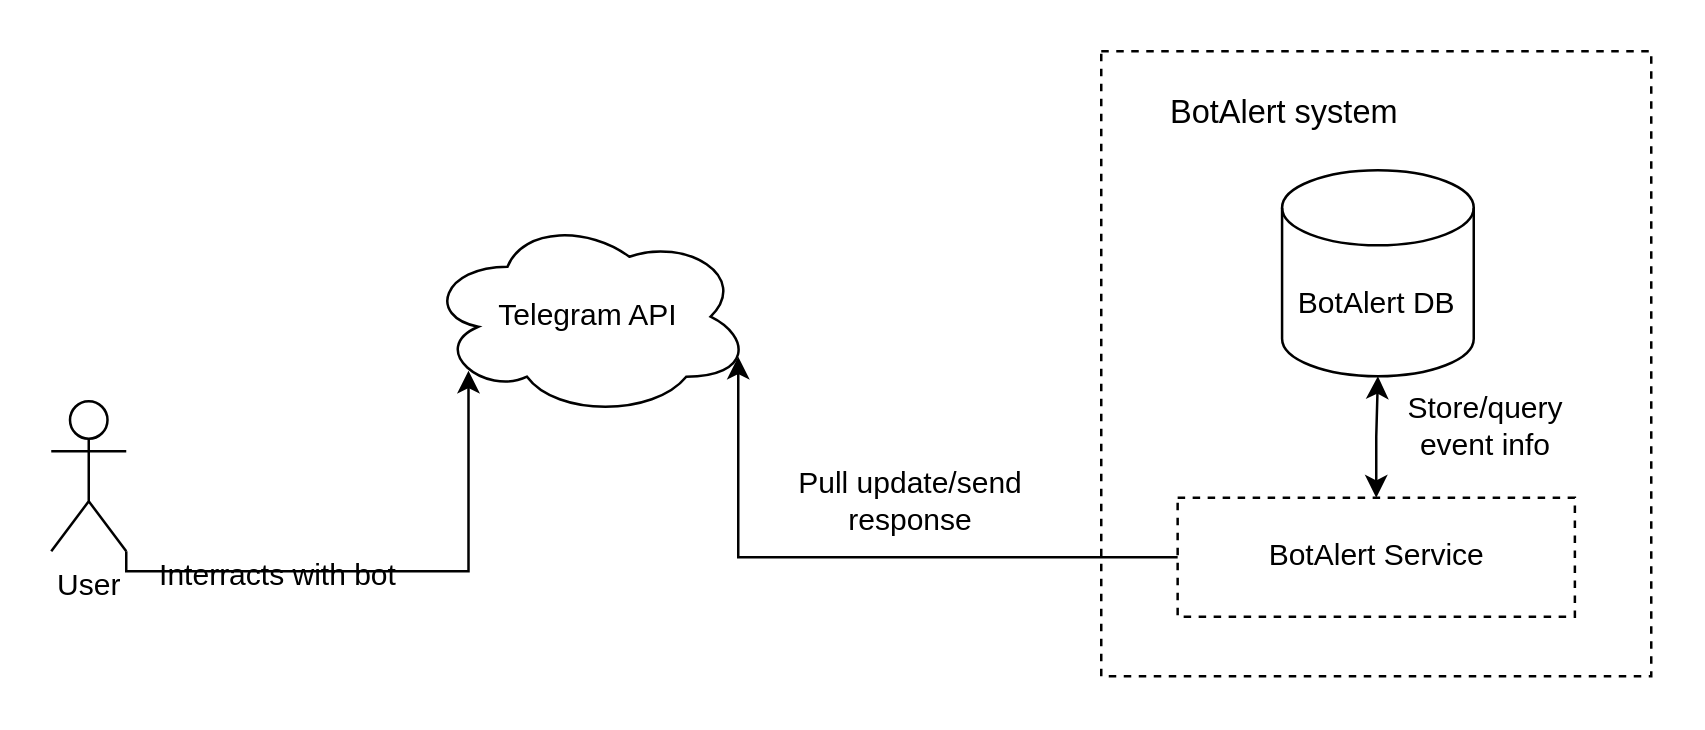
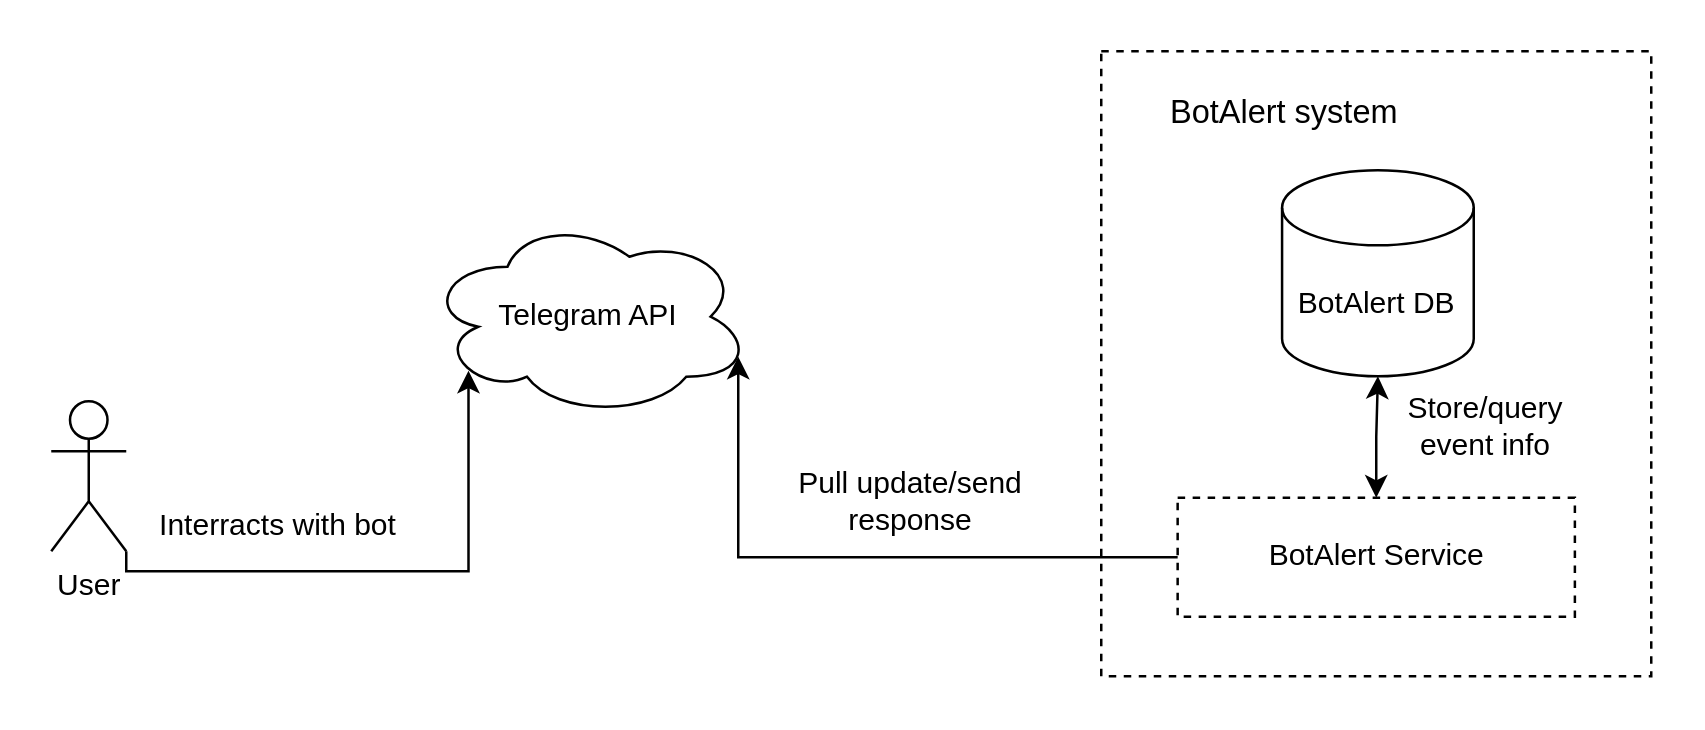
(279, 576) -> (279, 526)
